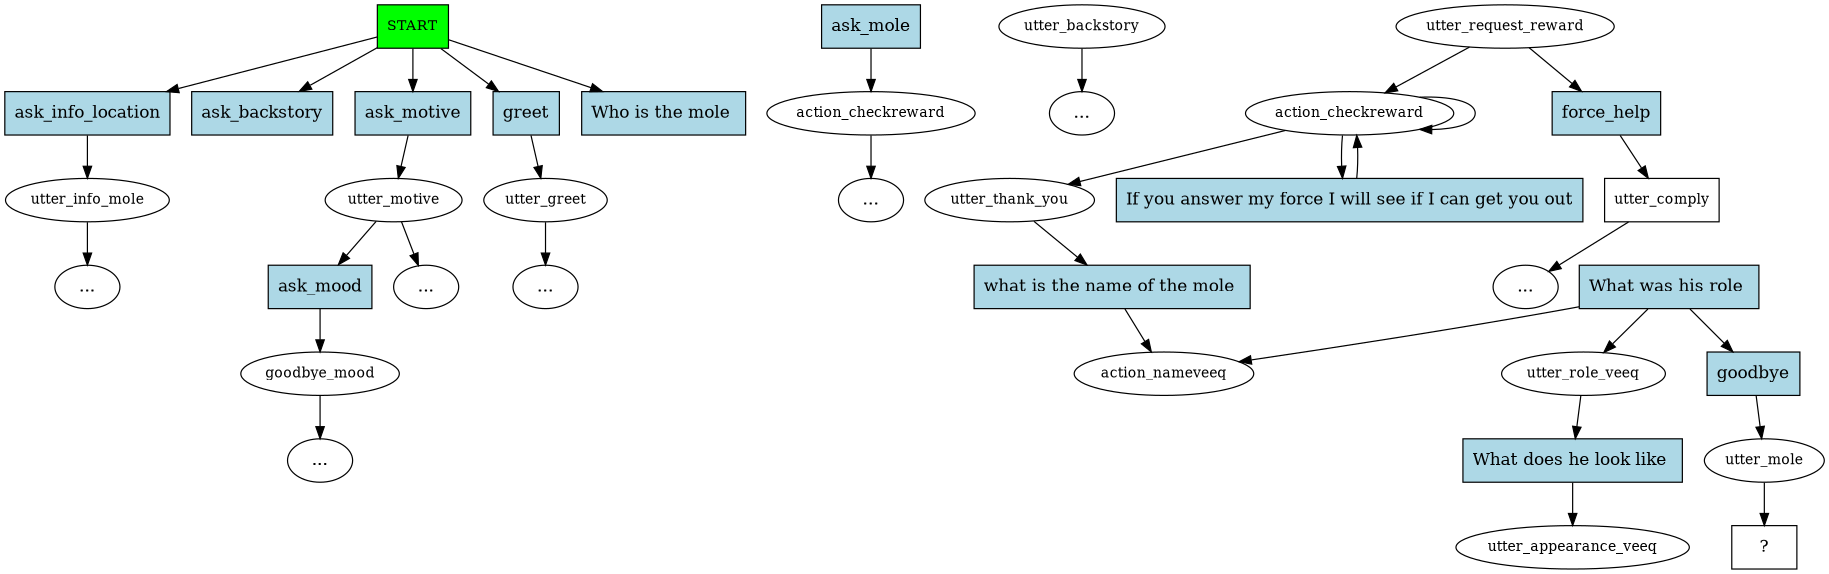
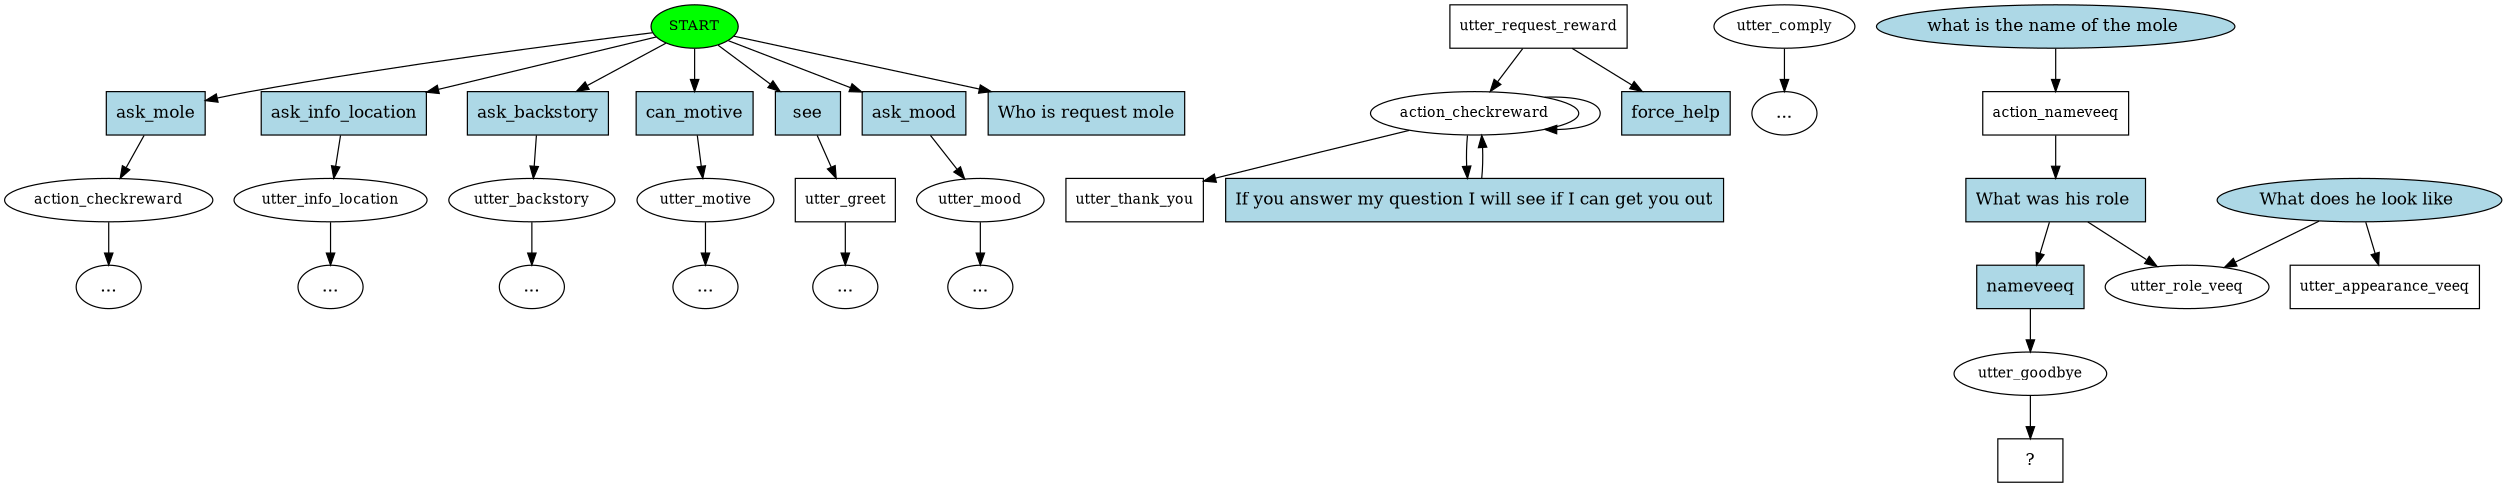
(413, 27) -> (695, 27)
(1505, 27) -> (1539, 27)
none -> (434, 62)
(413, 113) -> (695, 113)
(526, 113) -> (808, 113)
(664, 113) -> (1086, 113)
none -> (535, 151)
(1631, 152) -> none
(87, 200) -> (331, 200)
(546, 200) -> (845, 200)
(1010, 200) -> (1135, 200)
(1350, 200) -> (1475, 200)
(1662, 200) -> (1784, 27)
(361, 238) -> (789, 64)
(1056, 239) -> none
(1112, 287) -> (2056, 27)
(1416, 335) -> (2056, 151)
(320, 374) -> (980, 200)
(1164, 374) -> (2056, 113)
(1753, 374) -> (2030, 287)
(1579, 411) -> (2277, 242)
(1573, 461) -> (2360, 200)
(1764, 461) -> (2030, 374)
(1573, 547) -> (2385, 287)
